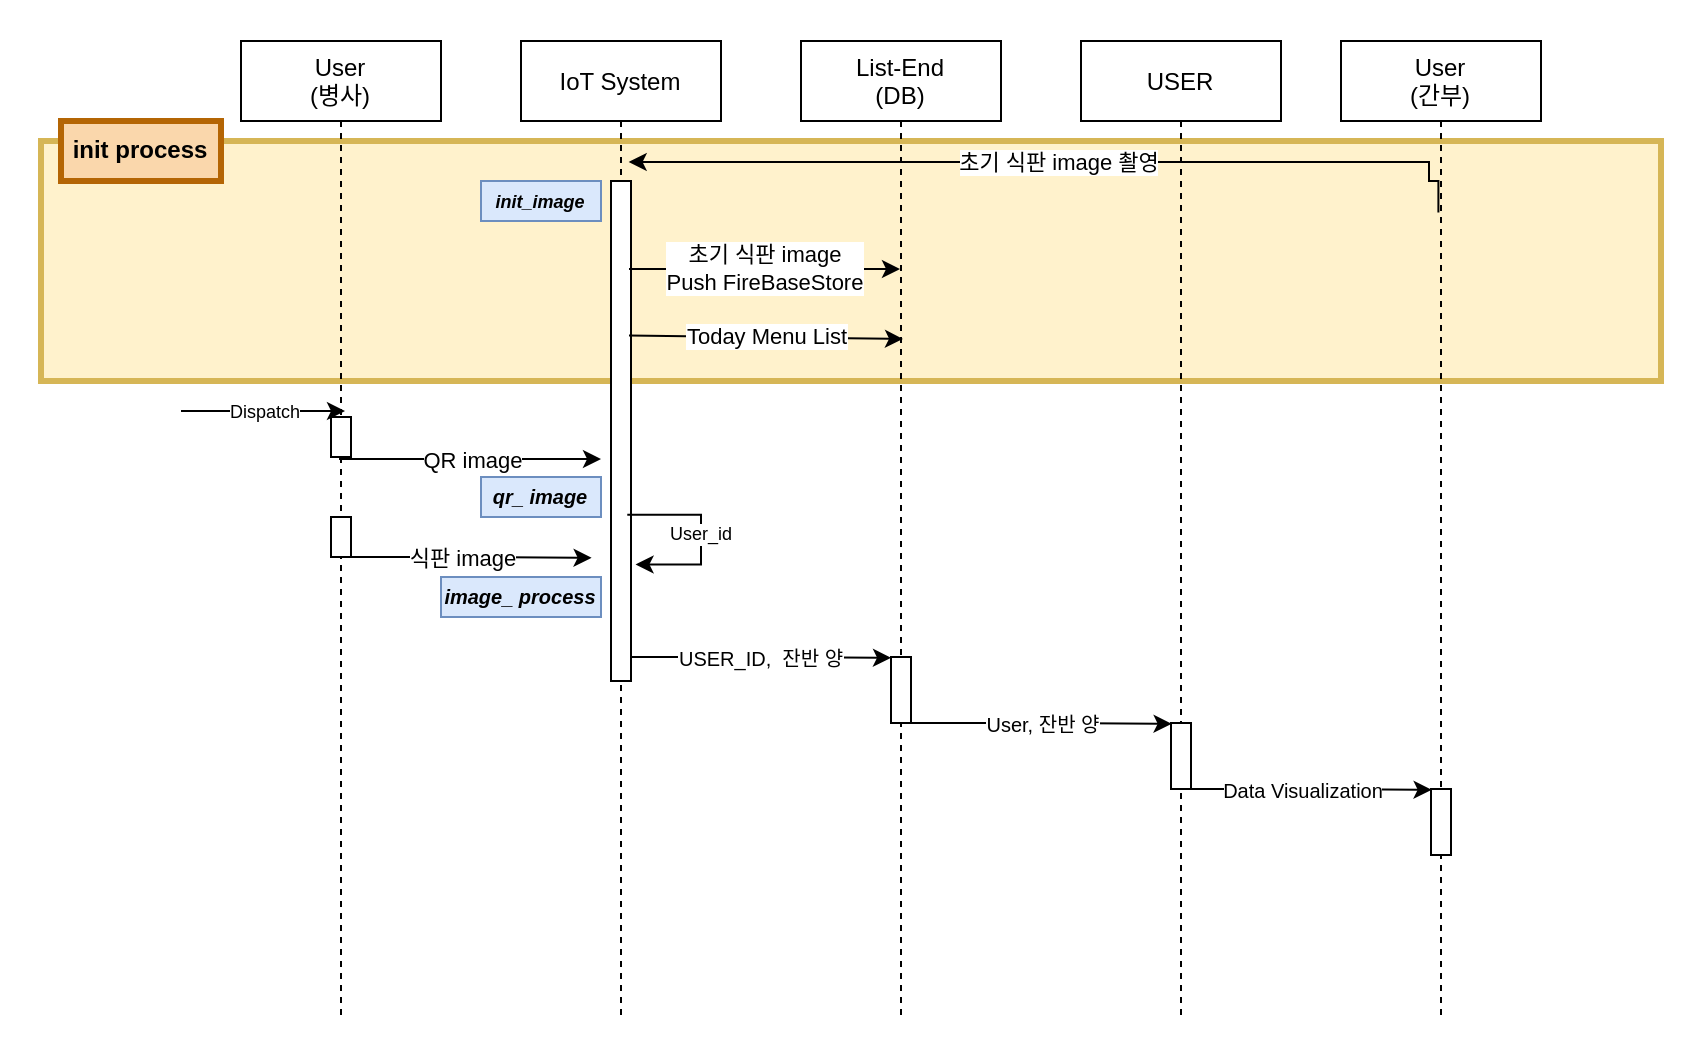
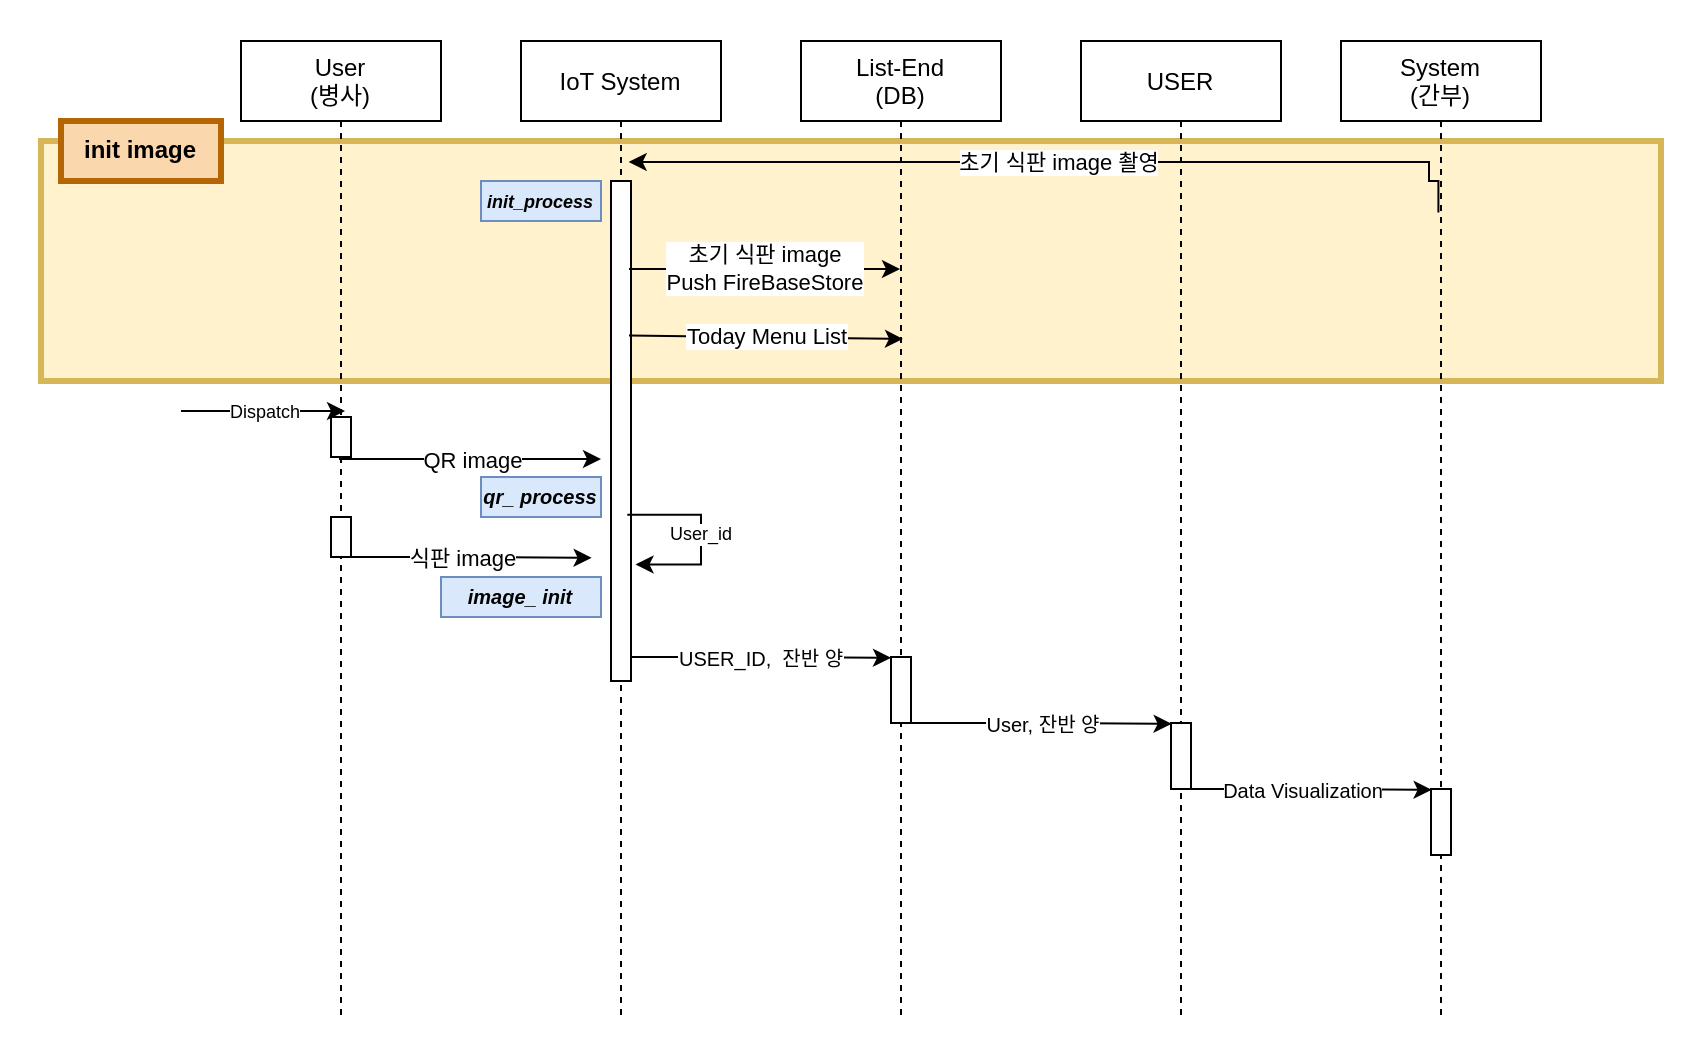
(1440, 68) -> (1440, 68)
(141, 151) -> (141, 151)
(541, 201) -> (541, 201)
(541, 497) -> (541, 497)
(521, 597) -> (521, 597)
